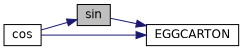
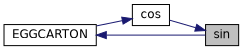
(88, 35) -> (110, 23)
